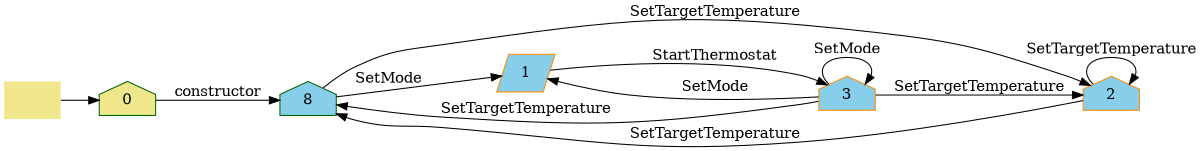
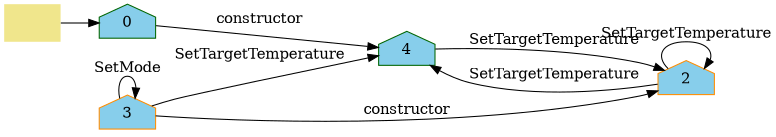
(526, 73) -> none
(979, 87) -> (407, 110)
(127, 100) -> (127, 23)
(308, 100) -> (407, 50)
